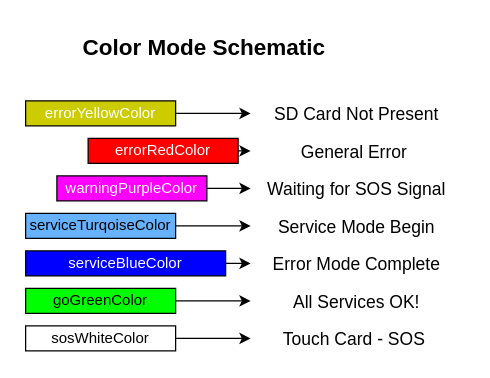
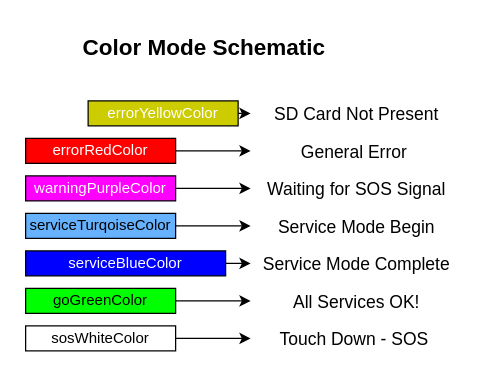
(101, 113) -> (163, 113)
(163, 151) -> (101, 151)
(132, 188) -> (101, 188)
(357, 263) -> (357, 263)
(357, 338) -> (357, 338)
